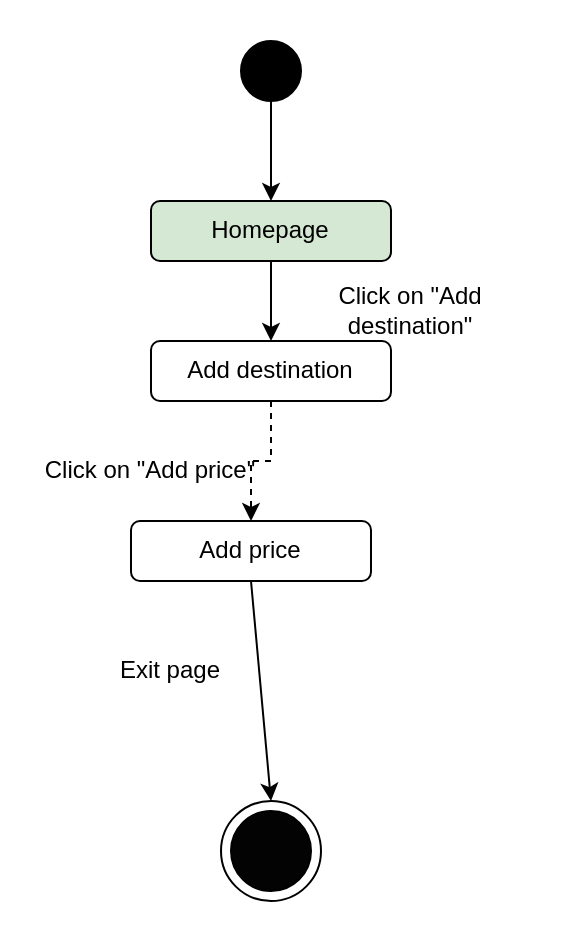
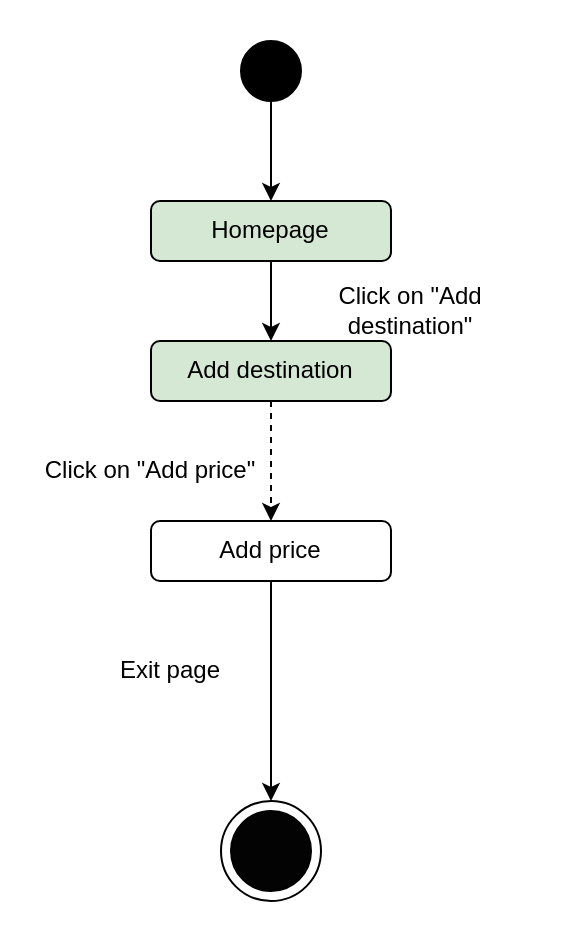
(271, 371) -> (271, 371)
(251, 551) -> (271, 551)
